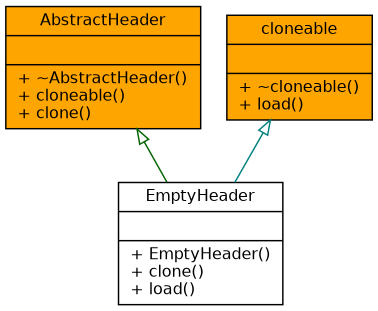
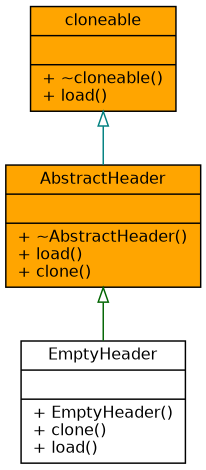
(72, 96) -> (51, 254)
(249, 158) -> (103, 146)
